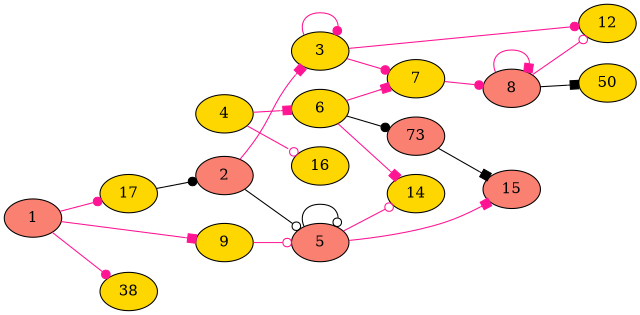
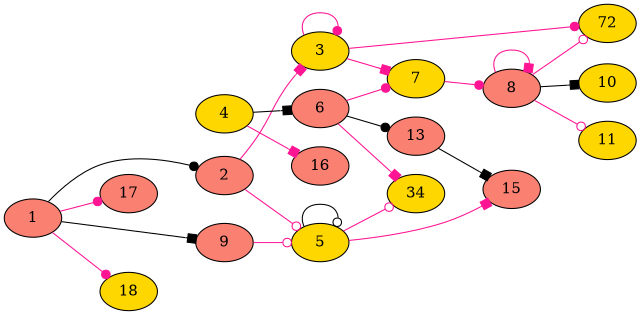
(607, 23) -> (607, 23)
(364, 64) -> (364, 64)
(607, 83) -> (607, 83)
(364, 95) -> (364, 95)
(320, 109) -> (320, 109)
(264, 112) -> (264, 112)
(416, 136) -> (416, 136)
(268, 137) -> (268, 137)
none -> (607, 140)
(320, 166) -> (320, 166)
(173, 185) -> (113, 161)
(129, 194) -> (129, 194)
(416, 194) -> (416, 194)
(269, 207) -> (269, 207)
(123, 230) -> (123, 230)
(224, 243) -> (224, 243)
(320, 243) -> (320, 243)
(129, 292) -> (129, 292)
